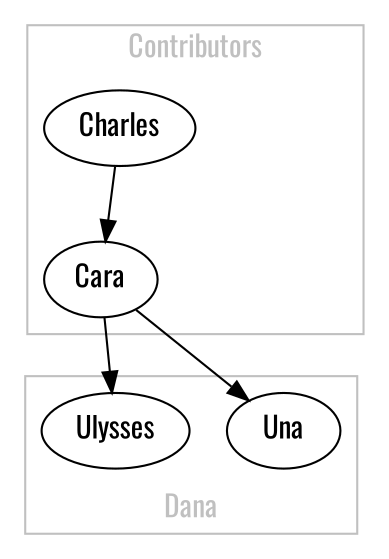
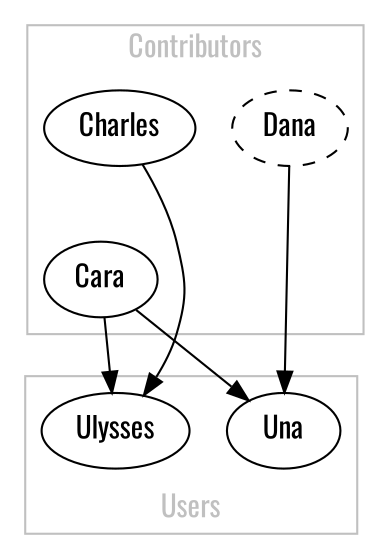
none -> (290, 128)
(112, 194) -> (183, 270)
(191, 510) -> (191, 510)
